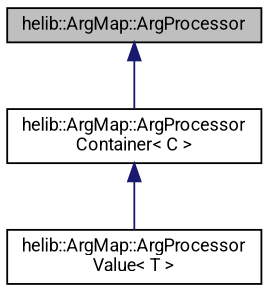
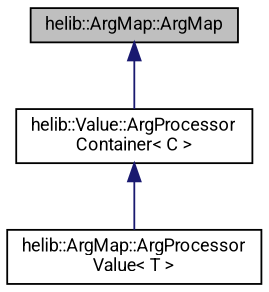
(134, 25) -> (134, 25)
(134, 136) -> (134, 136)
